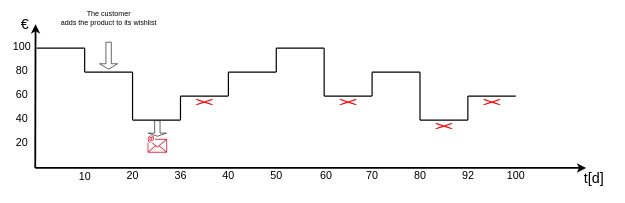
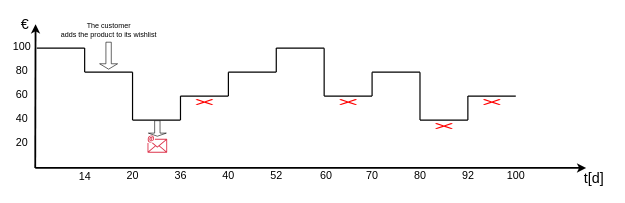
(108, 18) -> (108, 30)
(277, 176) -> (277, 176)
(85, 177) -> (85, 177)
